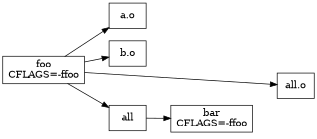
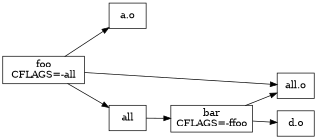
(128, 54) -> none
(44, 70) -> (44, 70)
none -> (258, 101)
none -> (296, 124)
